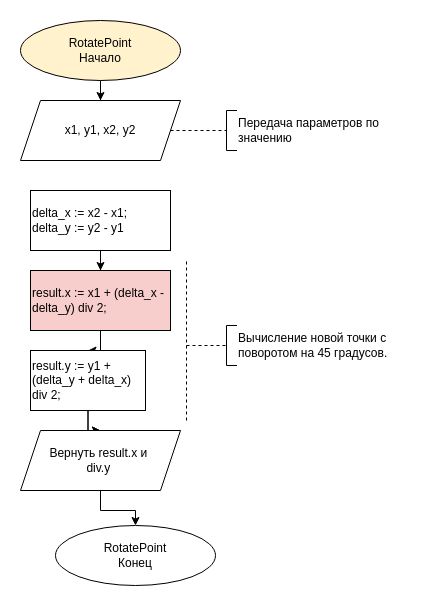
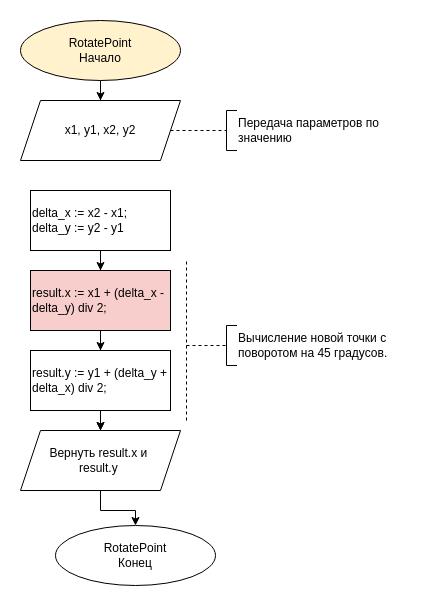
(88, 381) -> (101, 381)
(101, 461) -> (101, 461)
